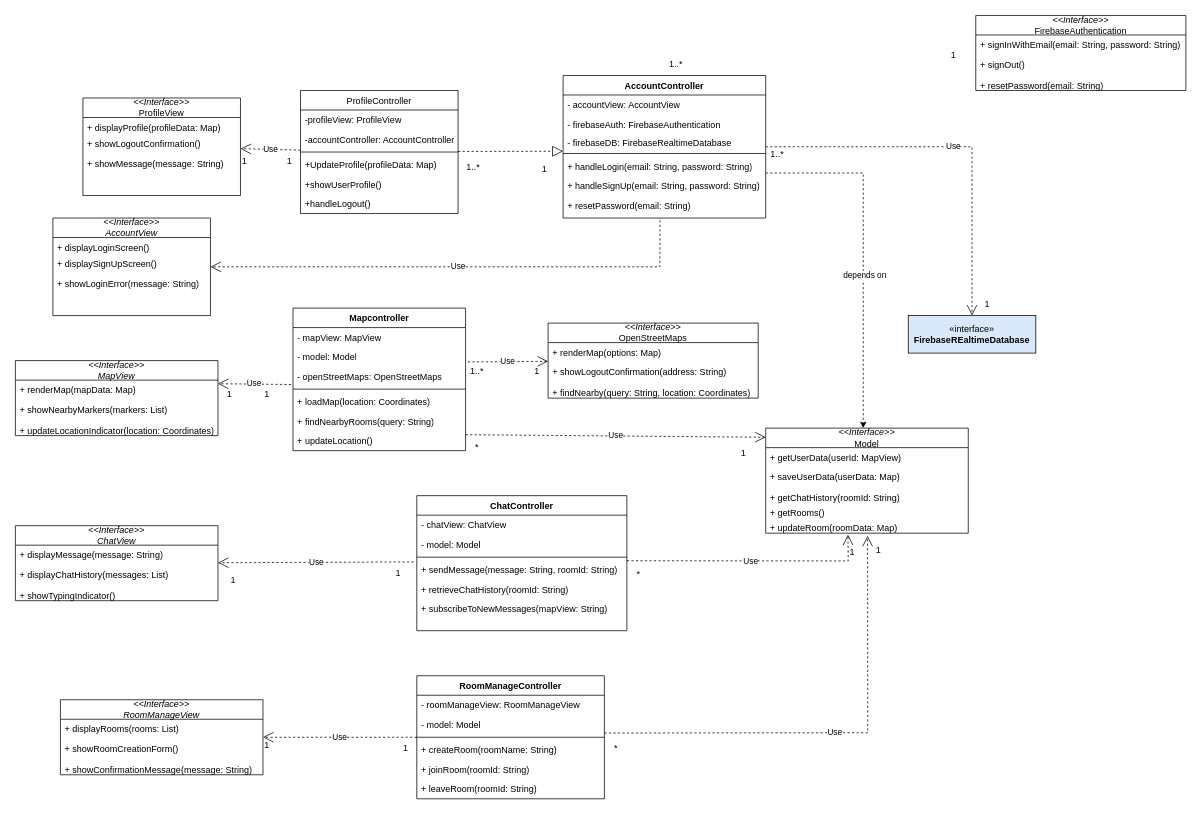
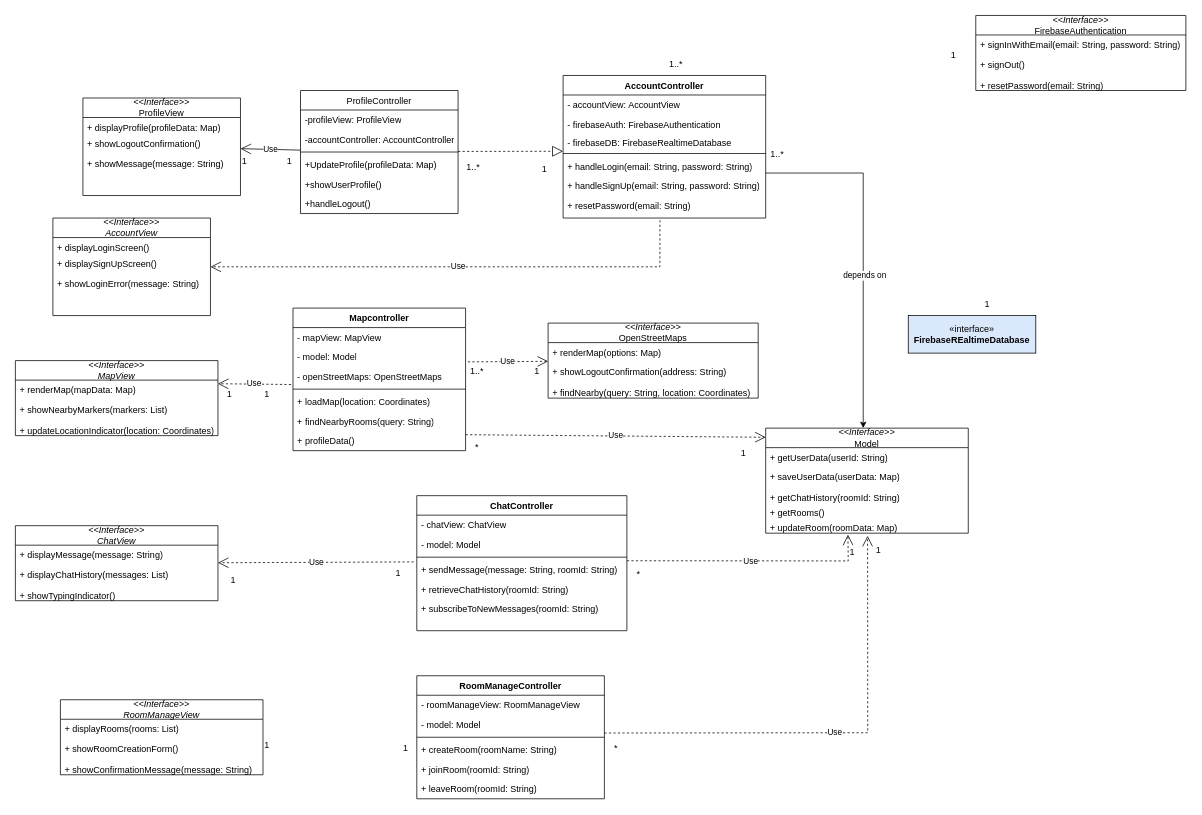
(953, 147) -> none
(287, 150) -> (287, 150)
(863, 174) -> (863, 174)
(340, 442) -> (332, 442)
(841, 458) -> (838, 458)
(517, 610) -> (516, 610)
(340, 737) -> none
